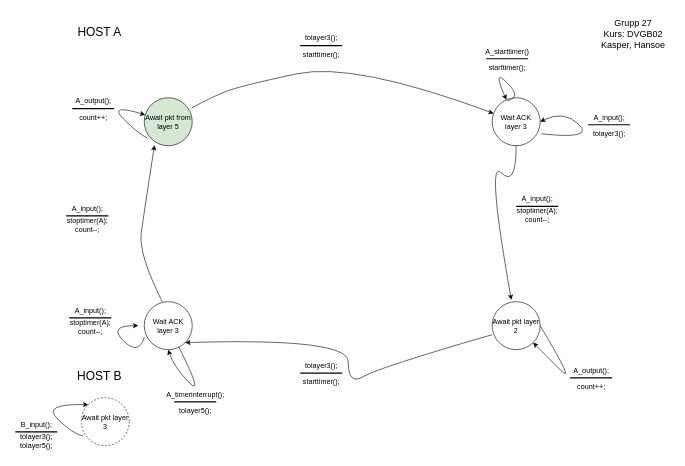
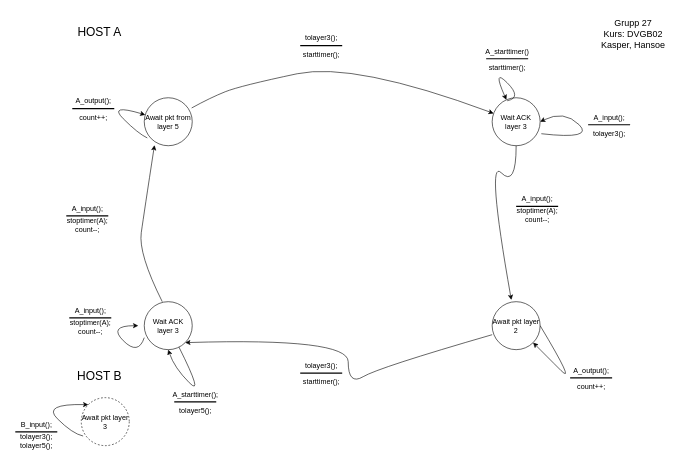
(168, 122) -> (168, 122)
(196, 395) -> (196, 395)
